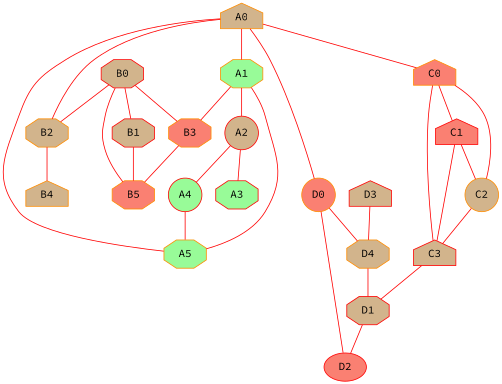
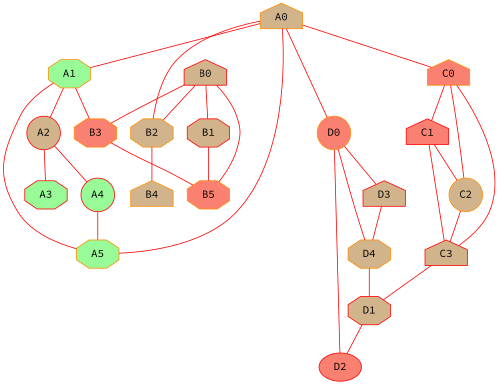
(122, 74) -> (205, 74)
none -> (360, 165)
